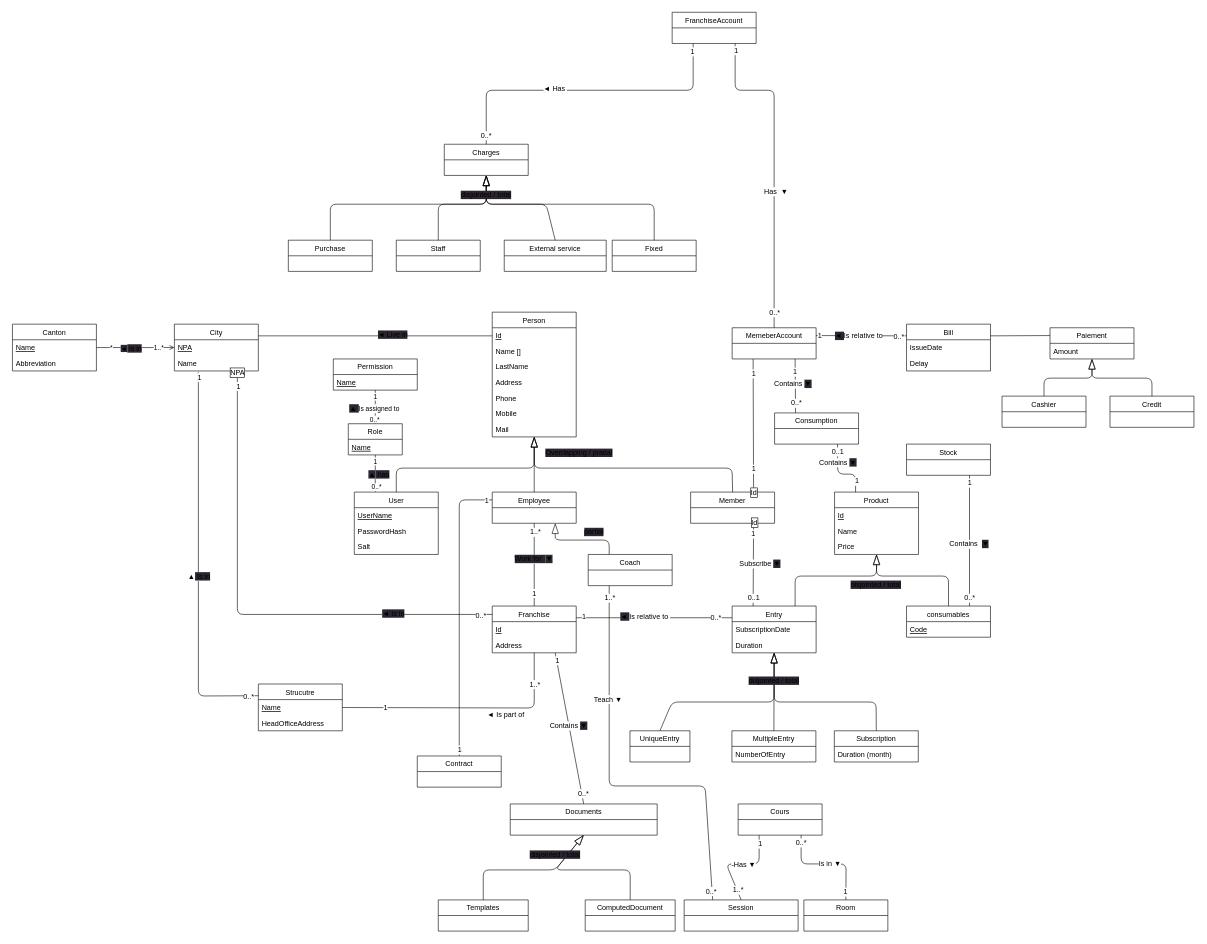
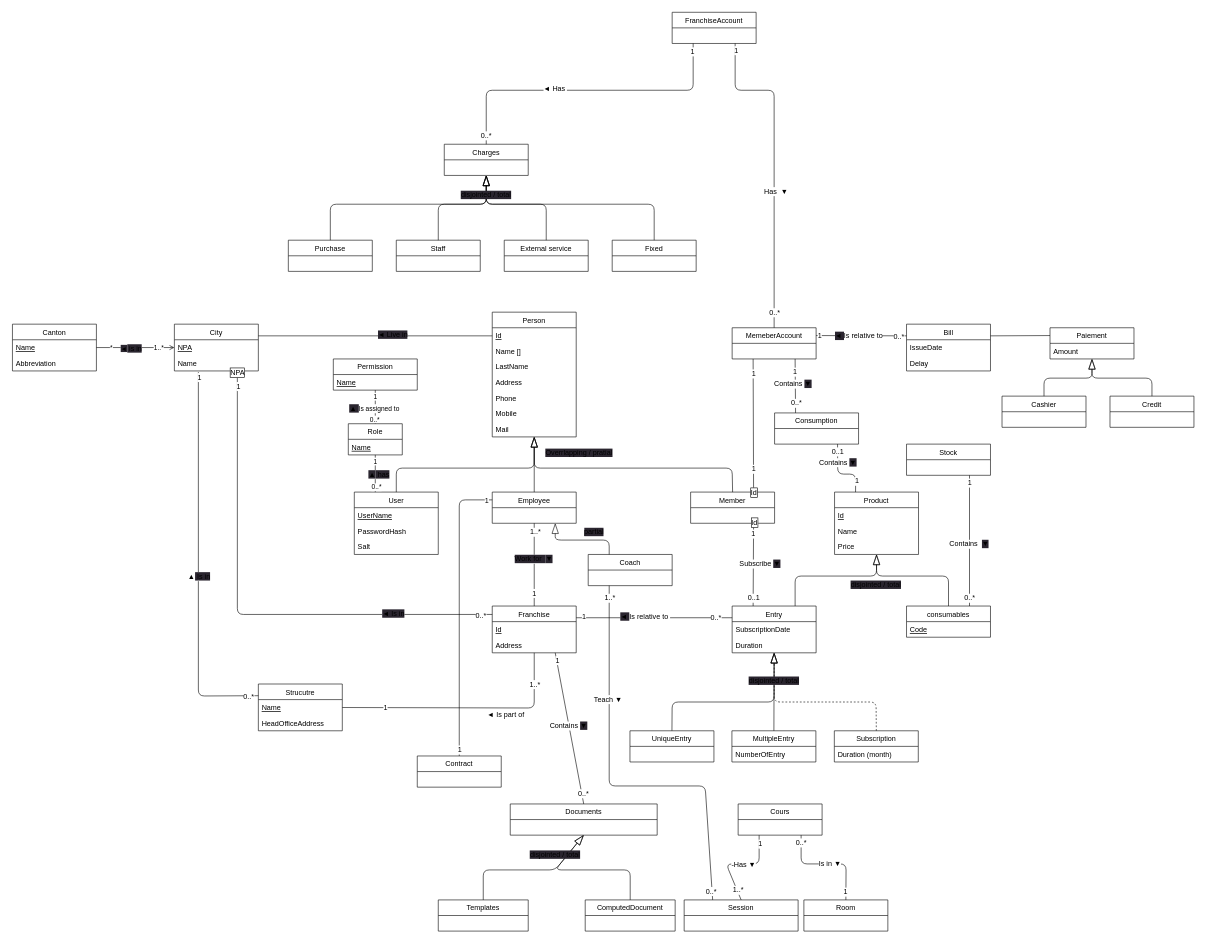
(555, 256) -> (546, 256)
(838, 702) -> (838, 702)
(660, 747) -> (672, 747)
